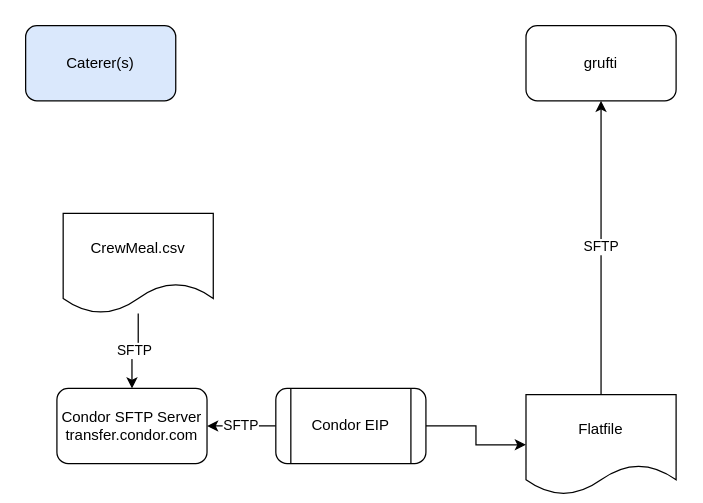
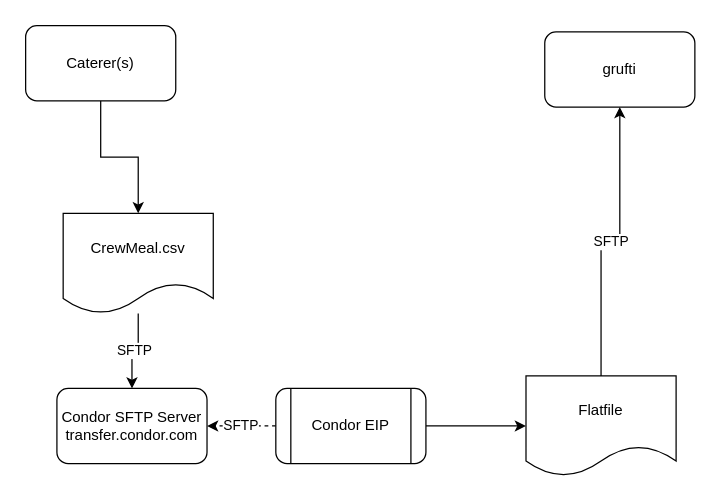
(101, 63) -> (101, 63)
(601, 63) -> (619, 69)
none -> (115, 157)
(267, 426) -> (267, 426)
(601, 444) -> (601, 426)
